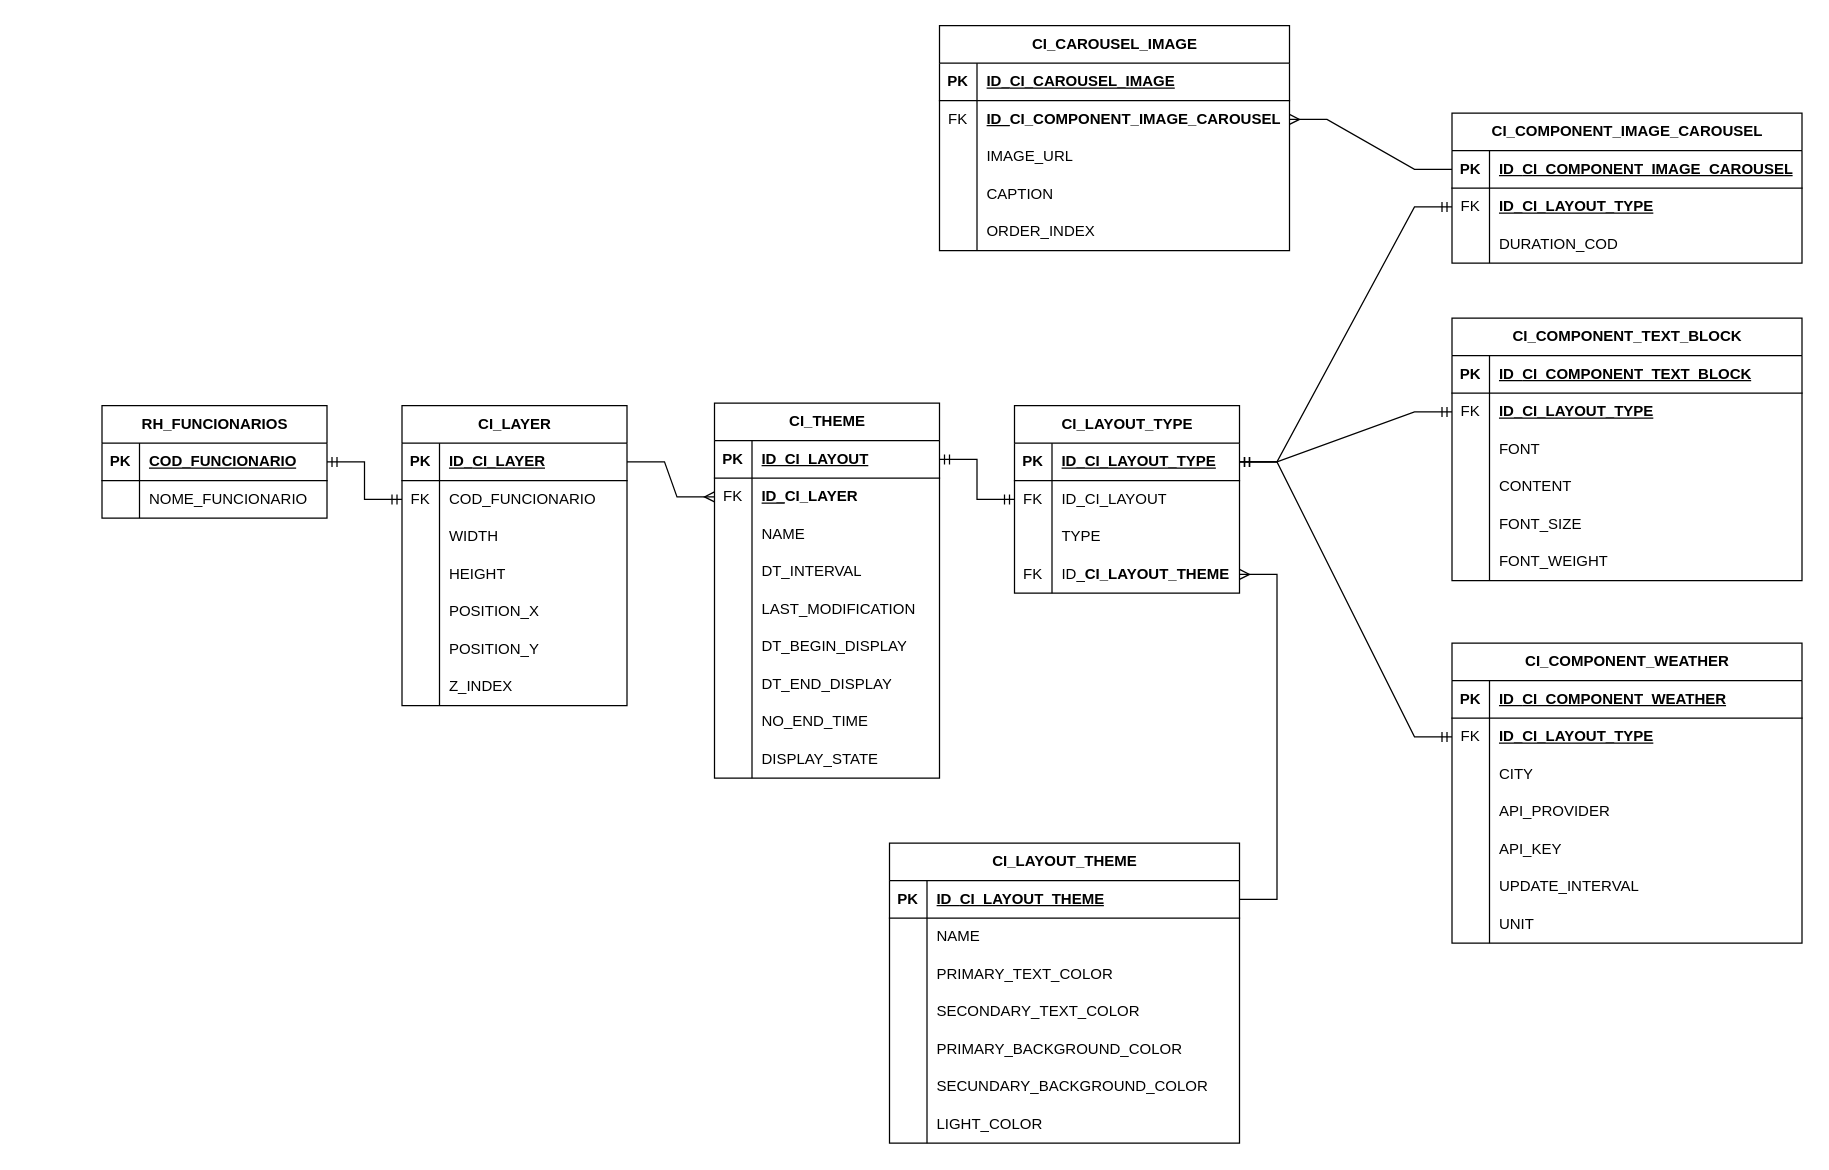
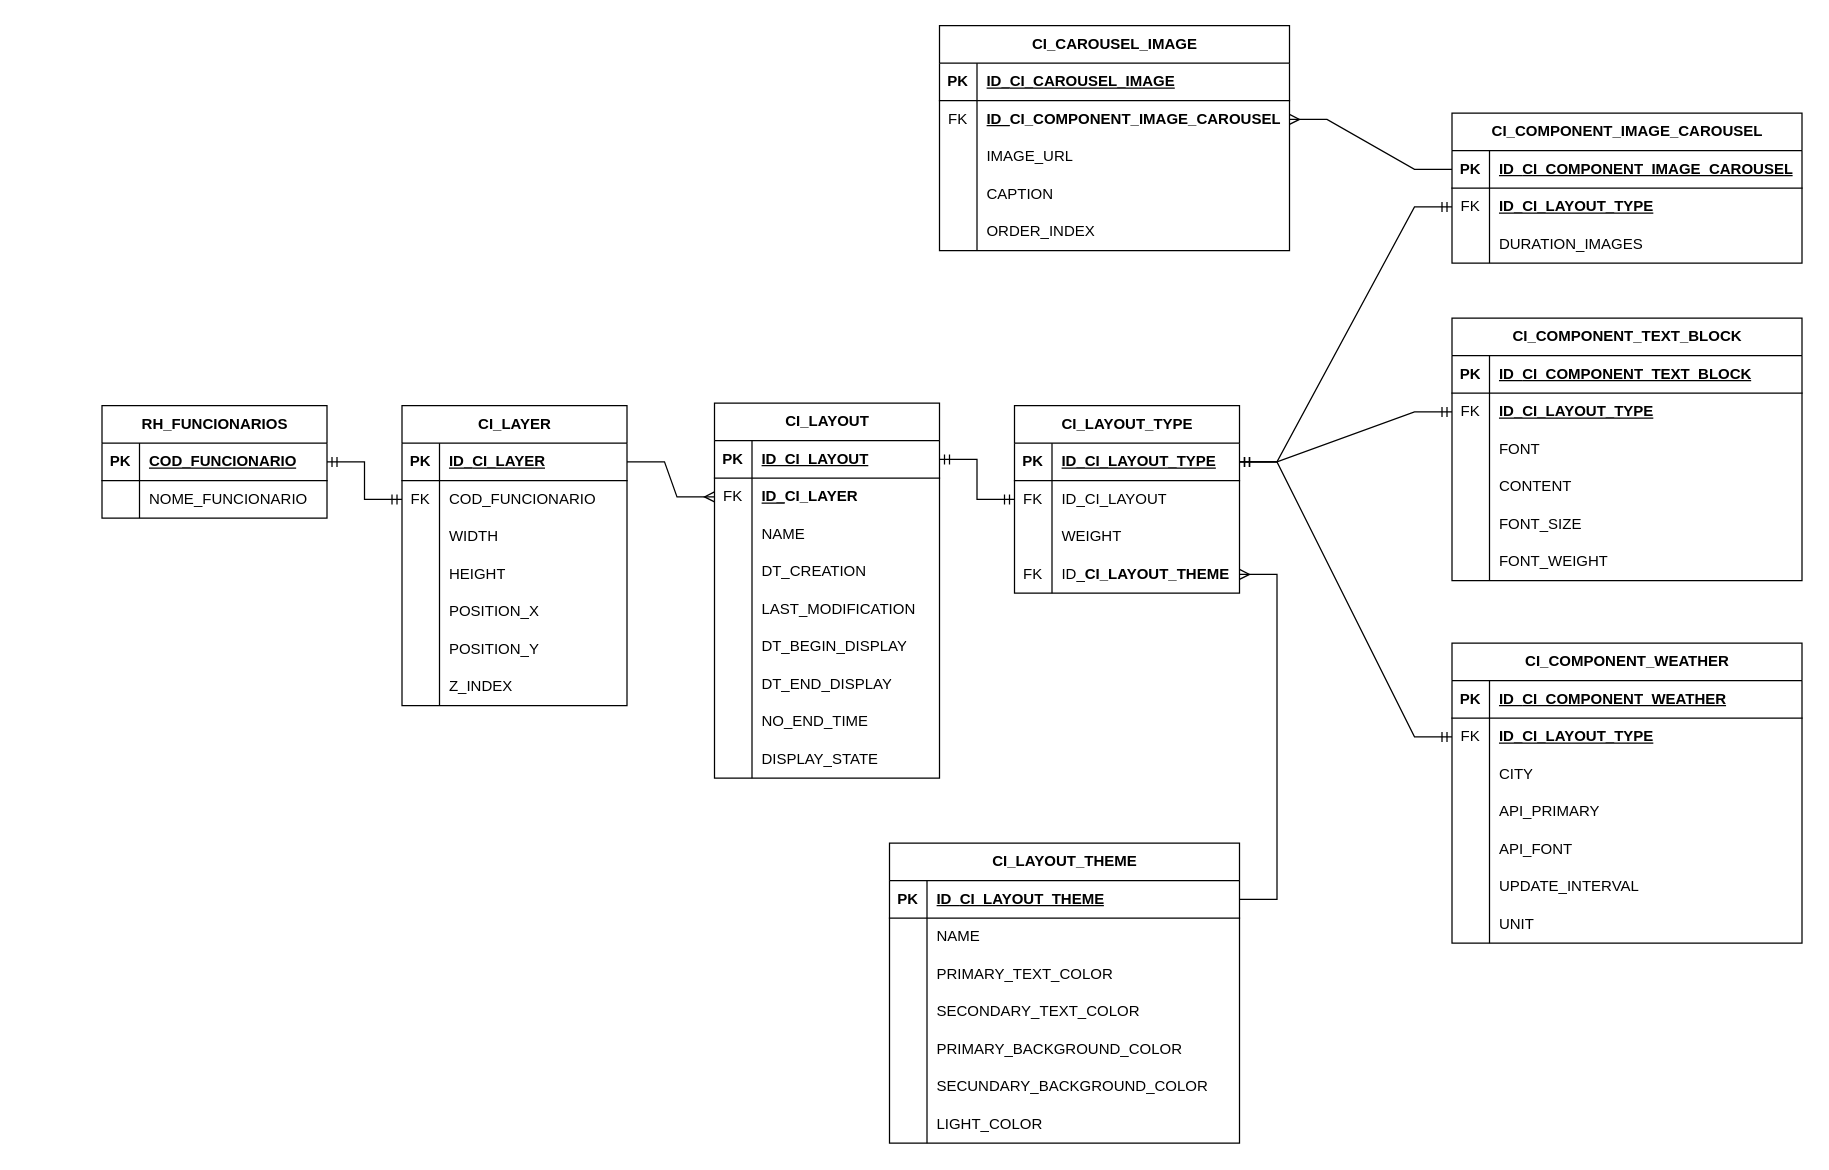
(1550, 244) -> (1562, 244)
(828, 422) -> (828, 422)
(1079, 537) -> (1087, 537)
(808, 572) -> (808, 572)
(1550, 812) -> (1546, 812)
(1529, 849) -> (1533, 849)
